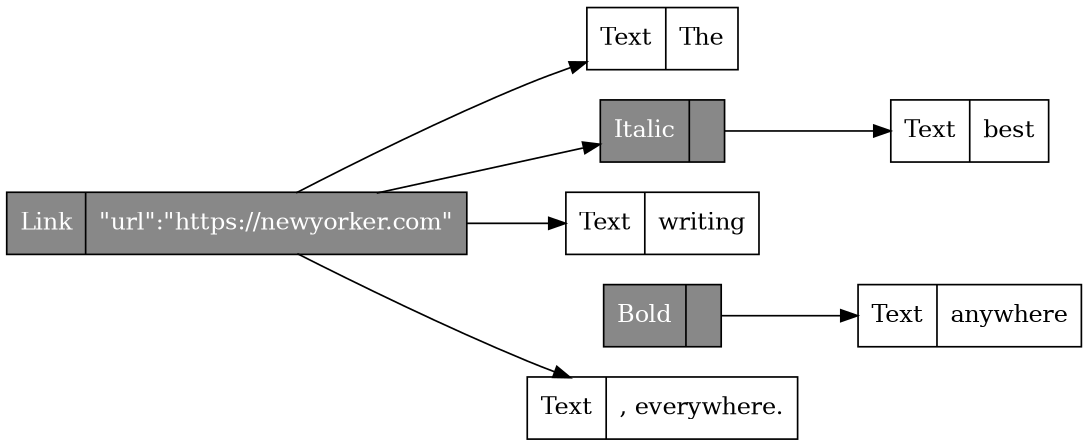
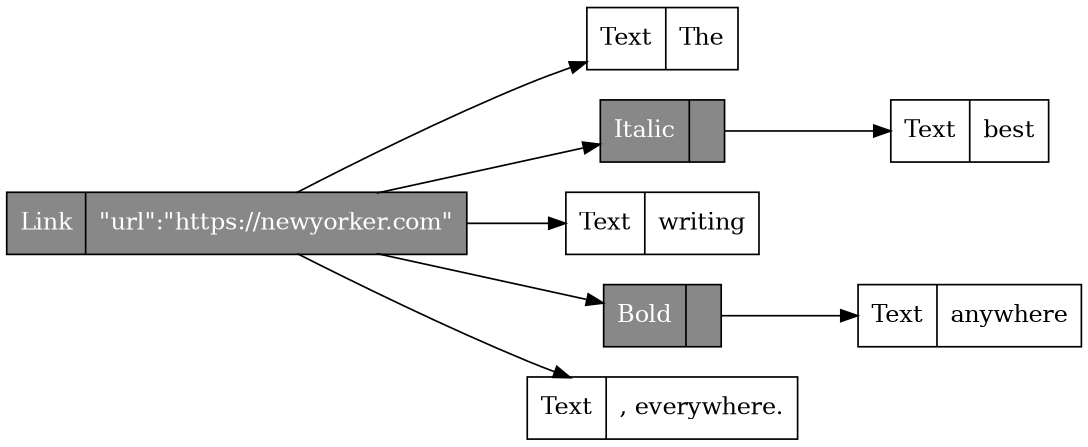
none -> (481, 276)
